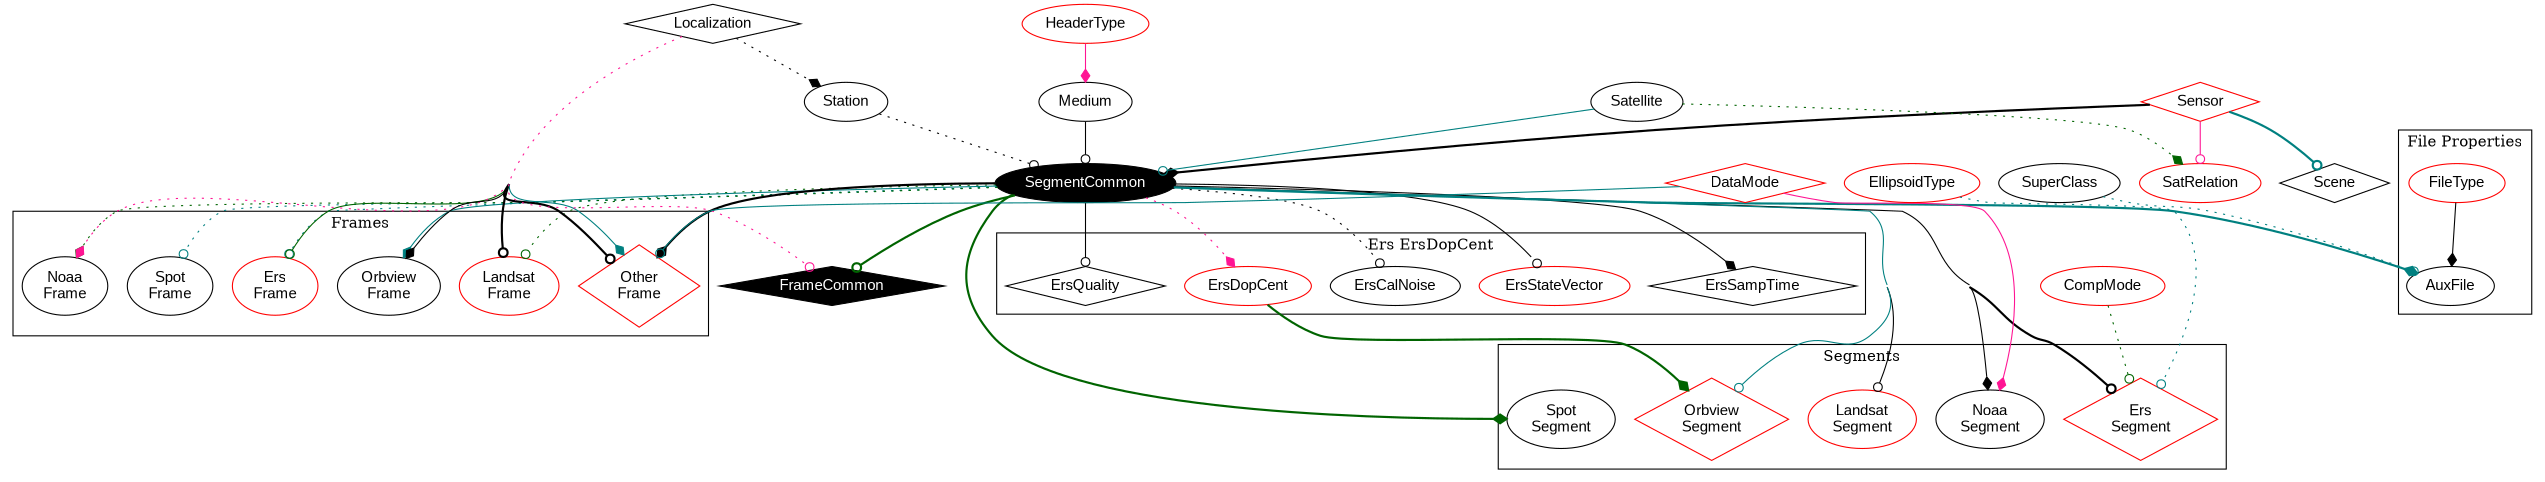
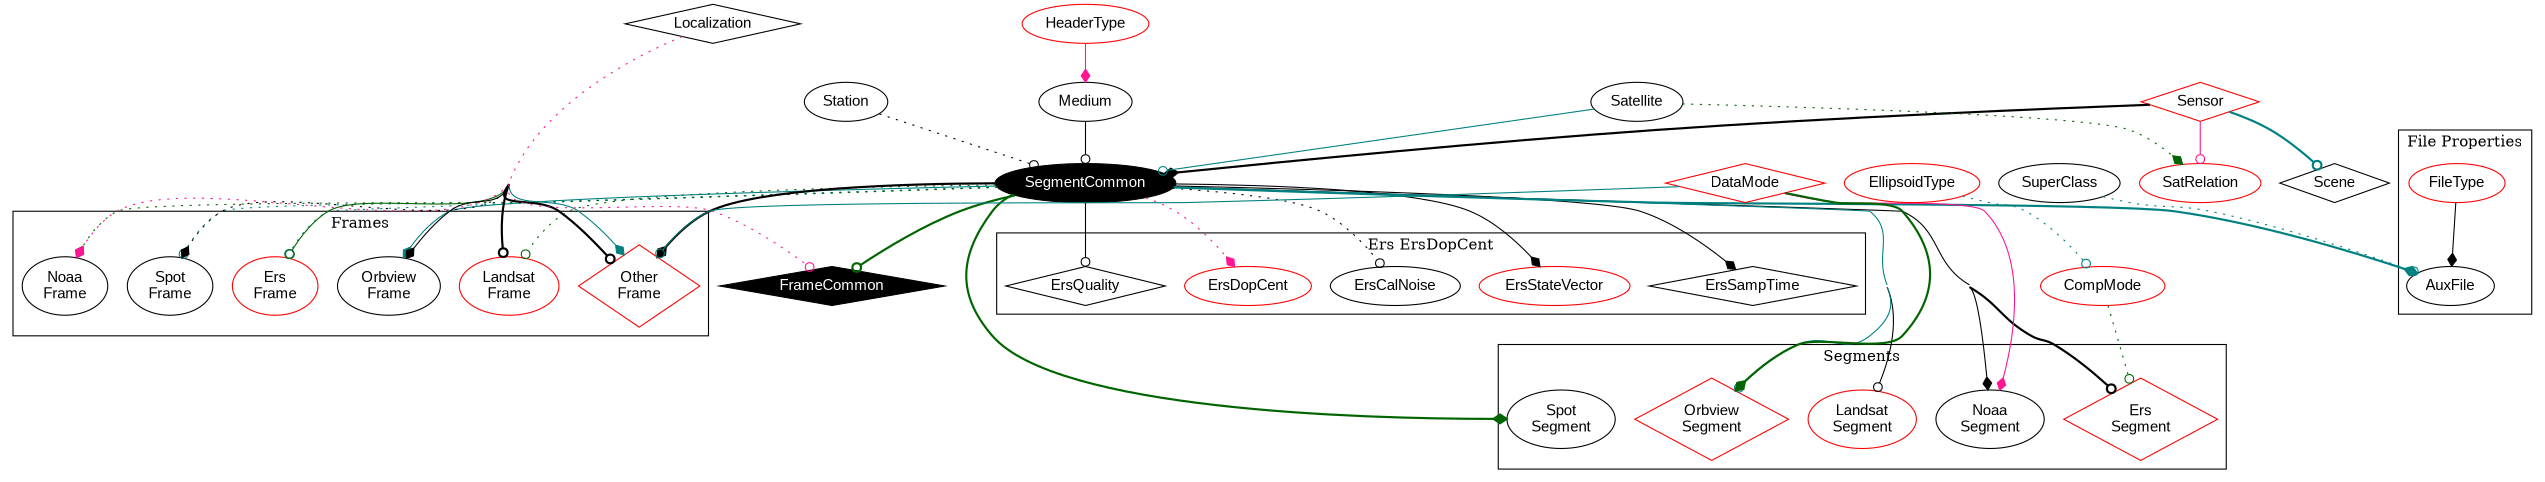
(773, 59) -> (345, 205)
(1445, 204) -> (1445, 204)
(2181, 221) -> (2030, 214)
(1475, 339) -> (1925, 299)
